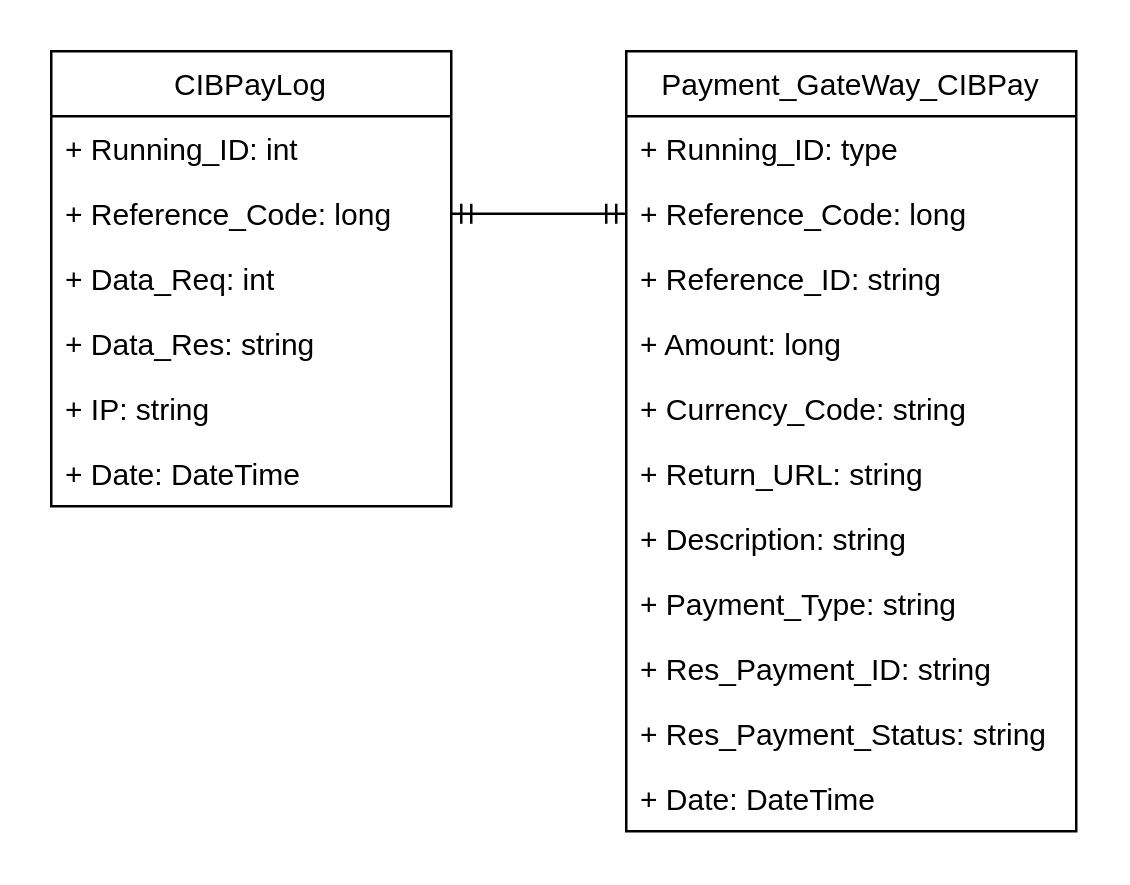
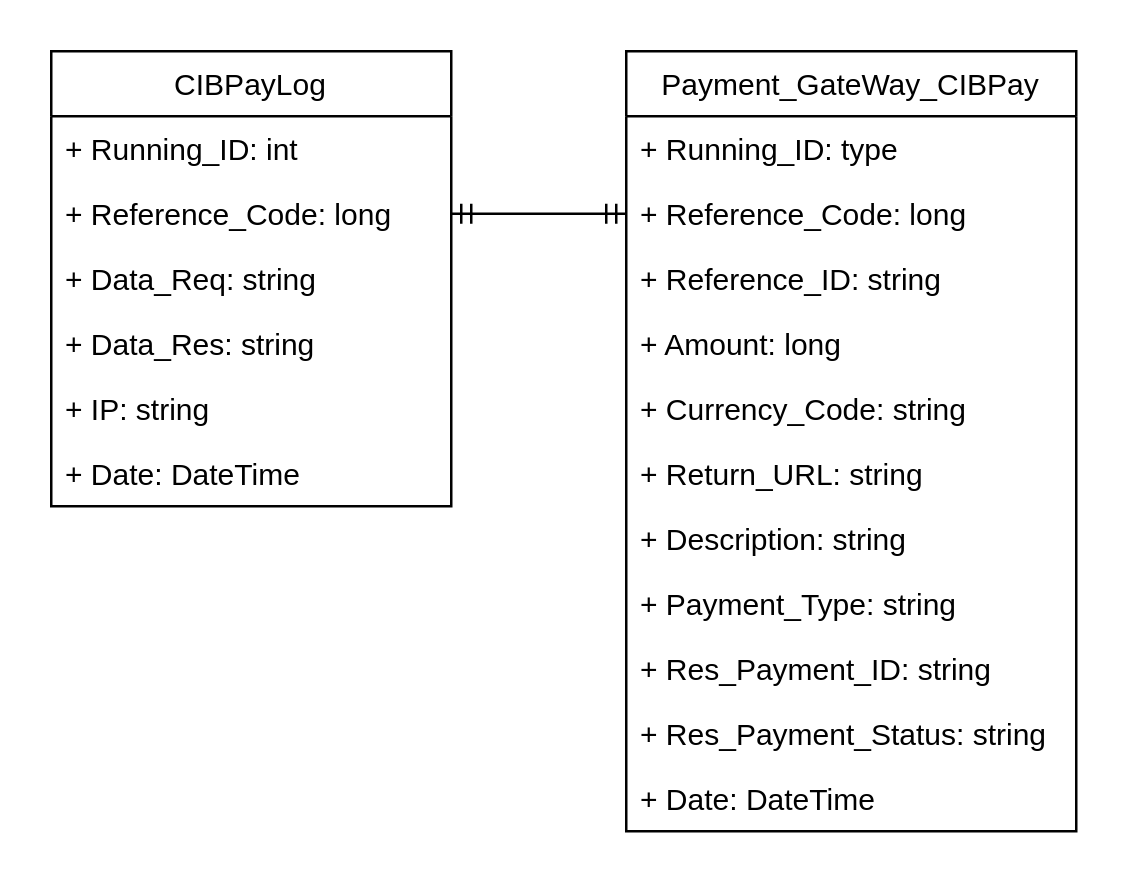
(175, 280) -> (201, 280)
